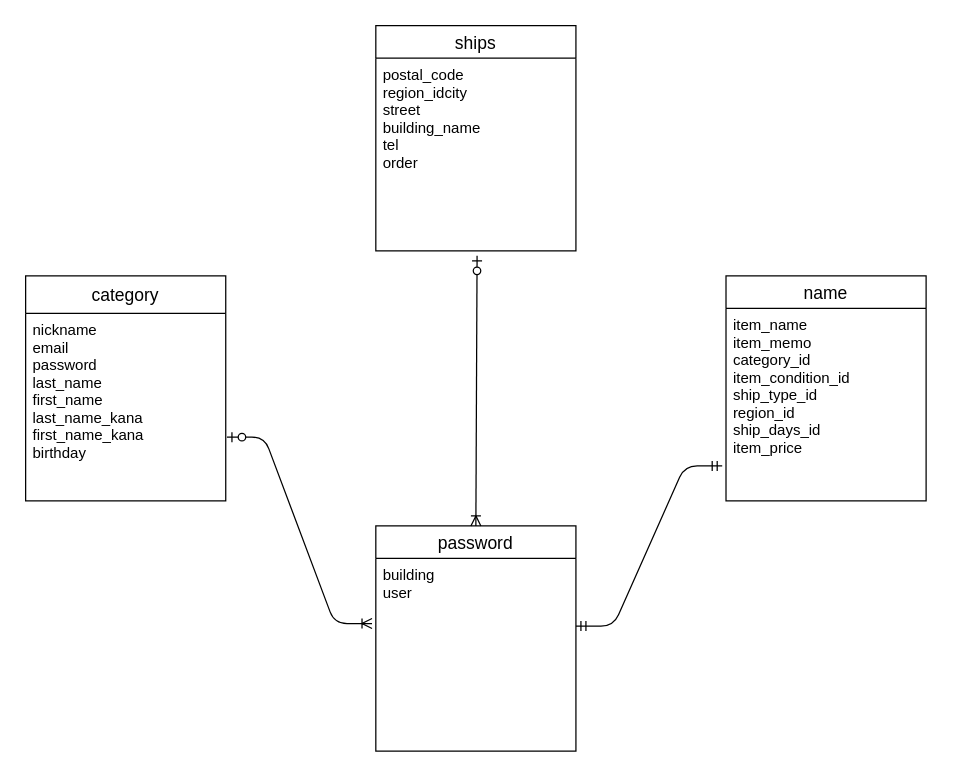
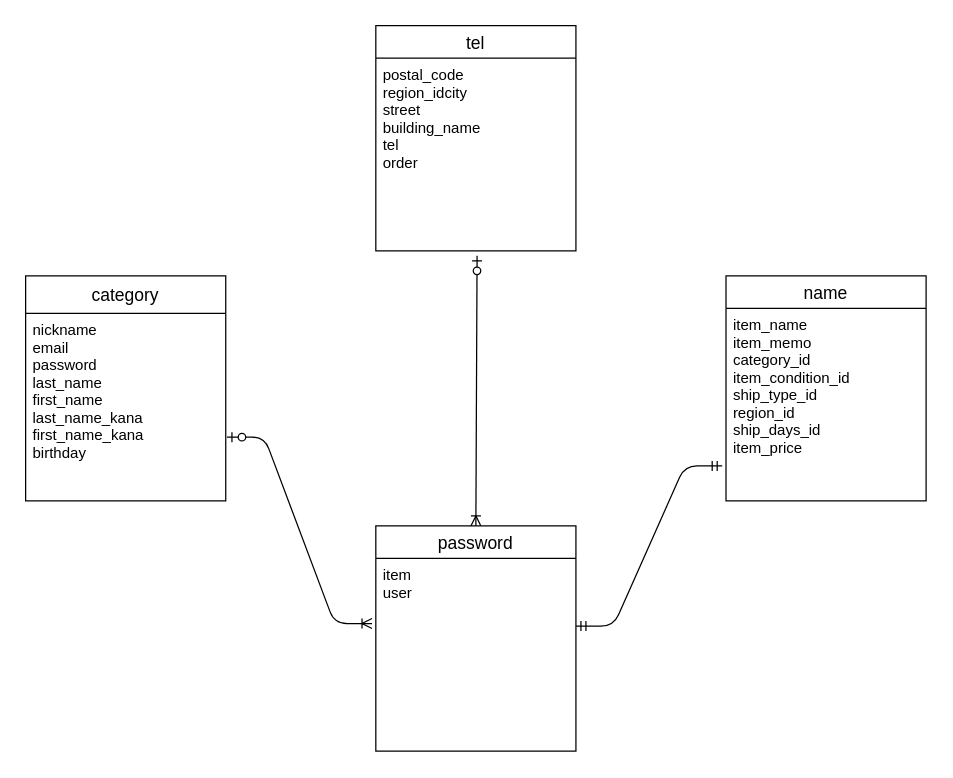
(475, 43) -> (475, 43)
(410, 575) -> (397, 575)
